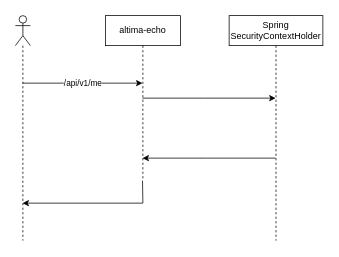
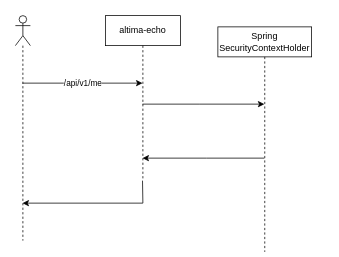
(276, 128) -> (265, 139)
